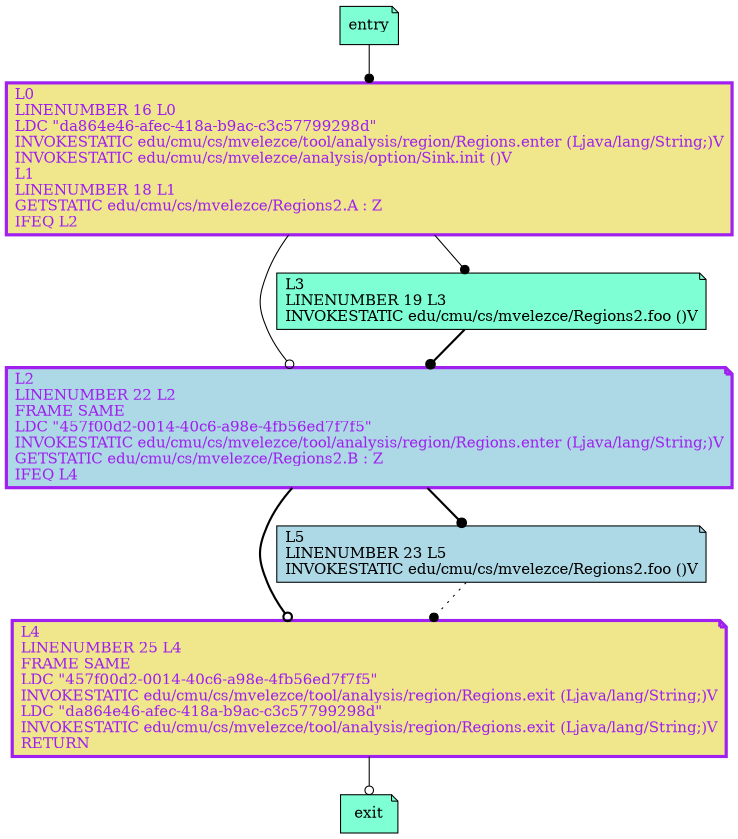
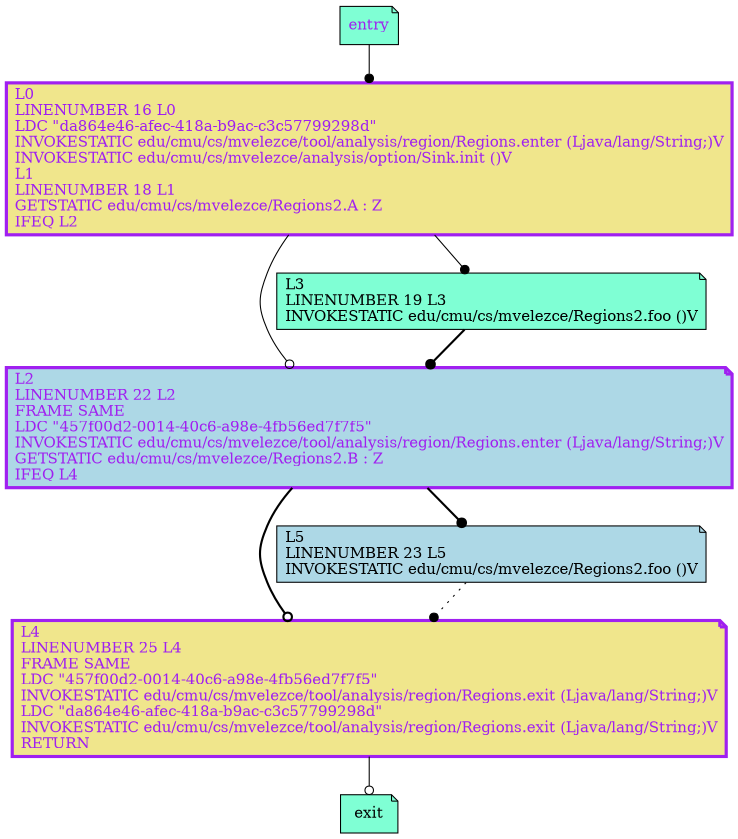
(369, 26) -> (369, 26)
